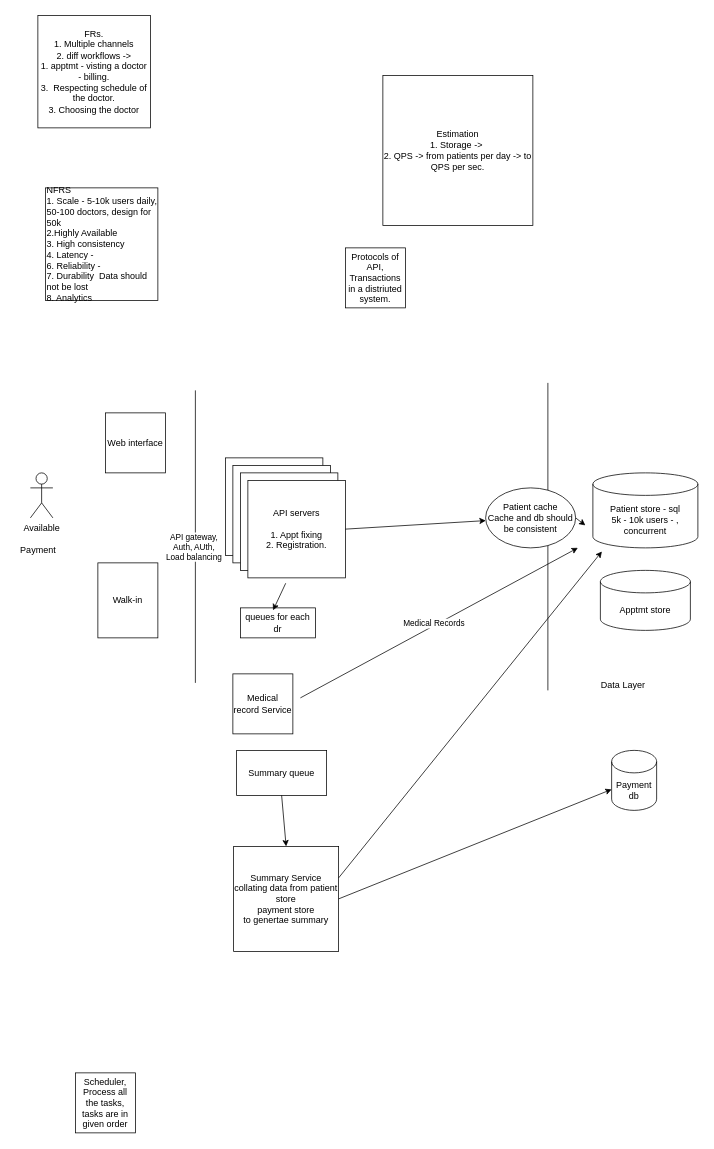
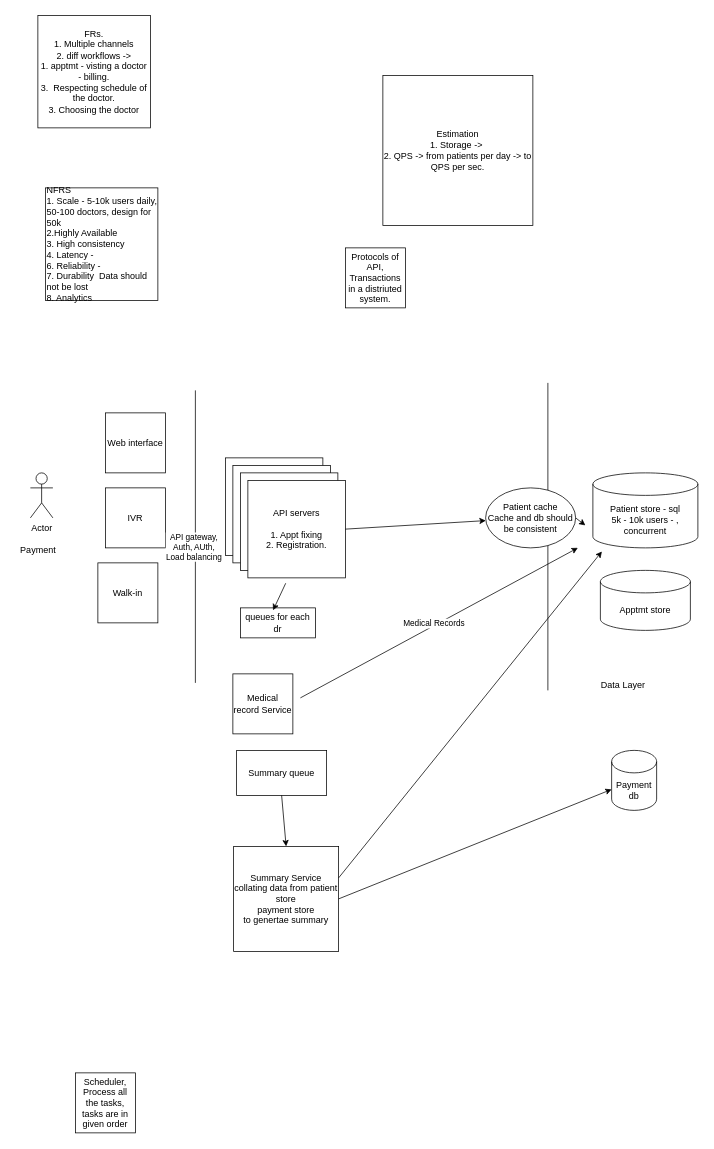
none -> (135, 518)
(42, 529) -> (42, 529)
(128, 600) -> (128, 593)
